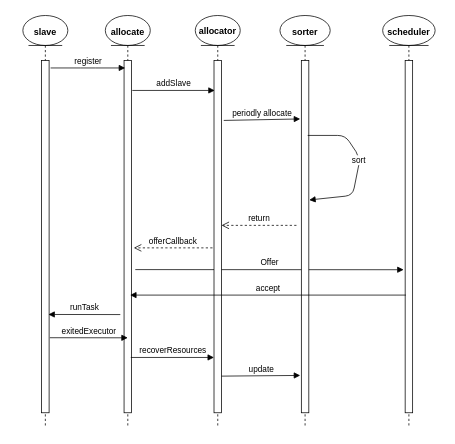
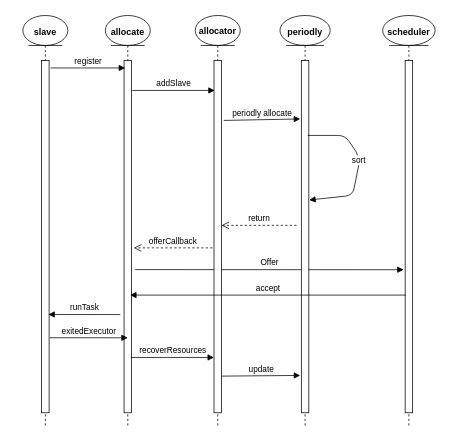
(305, 32) -> (305, 32)
